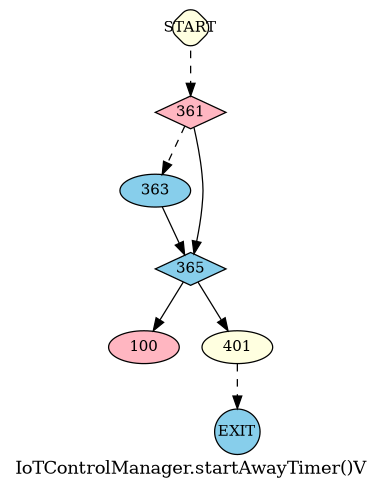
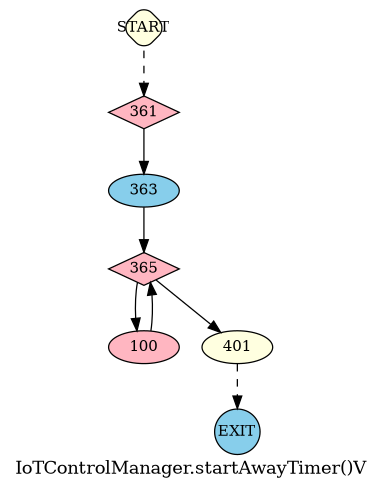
(176, 144) -> (144, 145)
(203, 184) -> (152, 313)
(191, 269) -> (144, 269)
